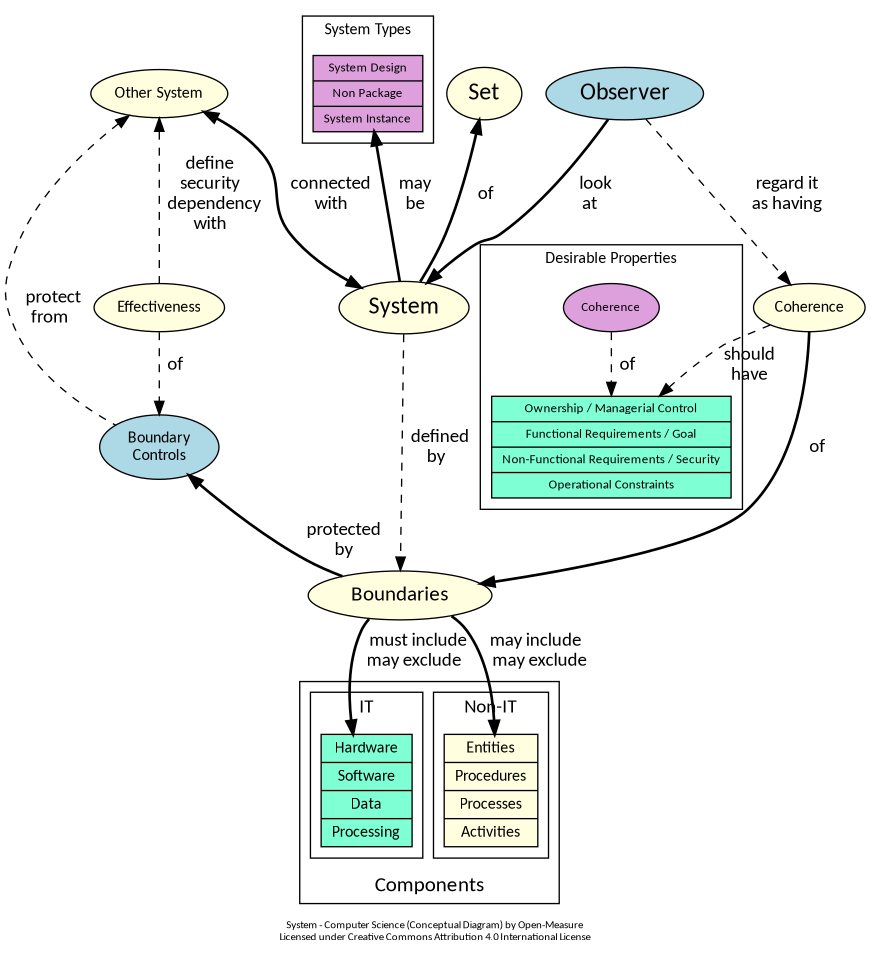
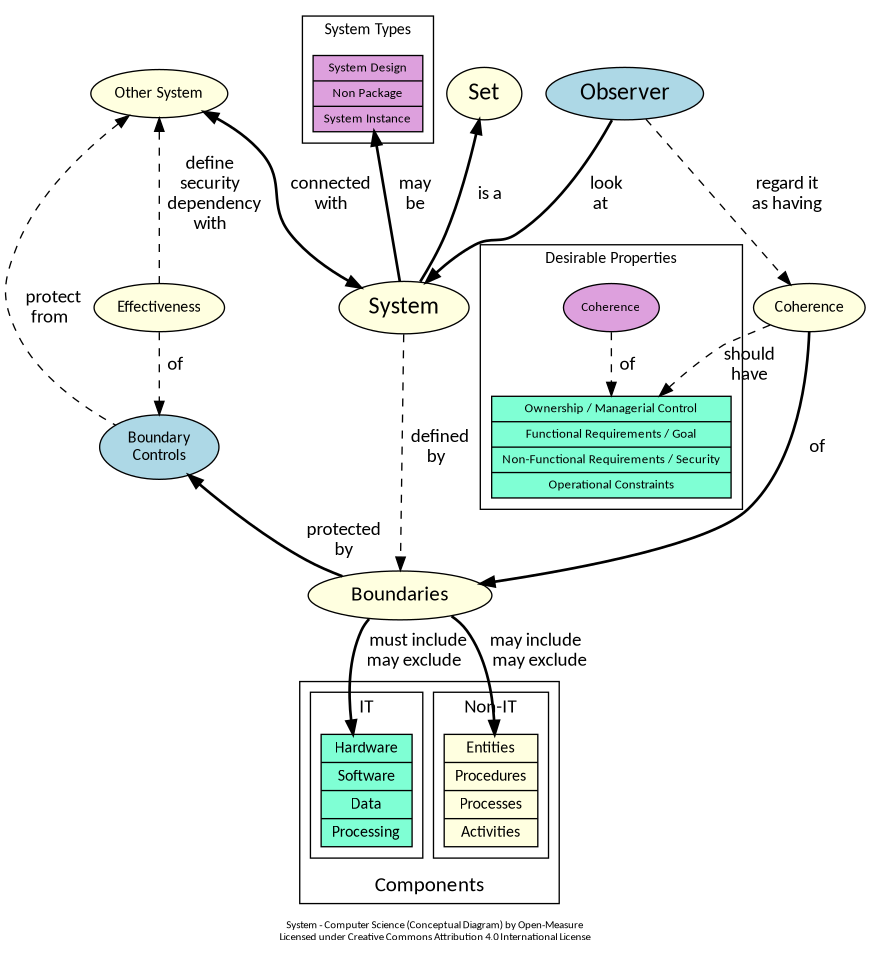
(482, 194) -> (490, 194)
